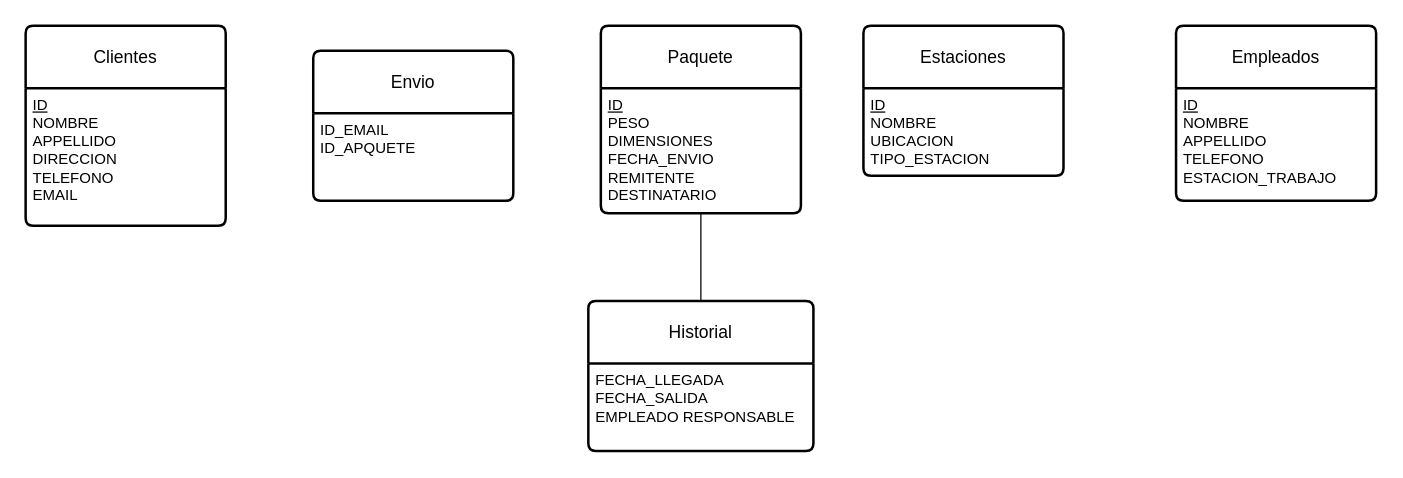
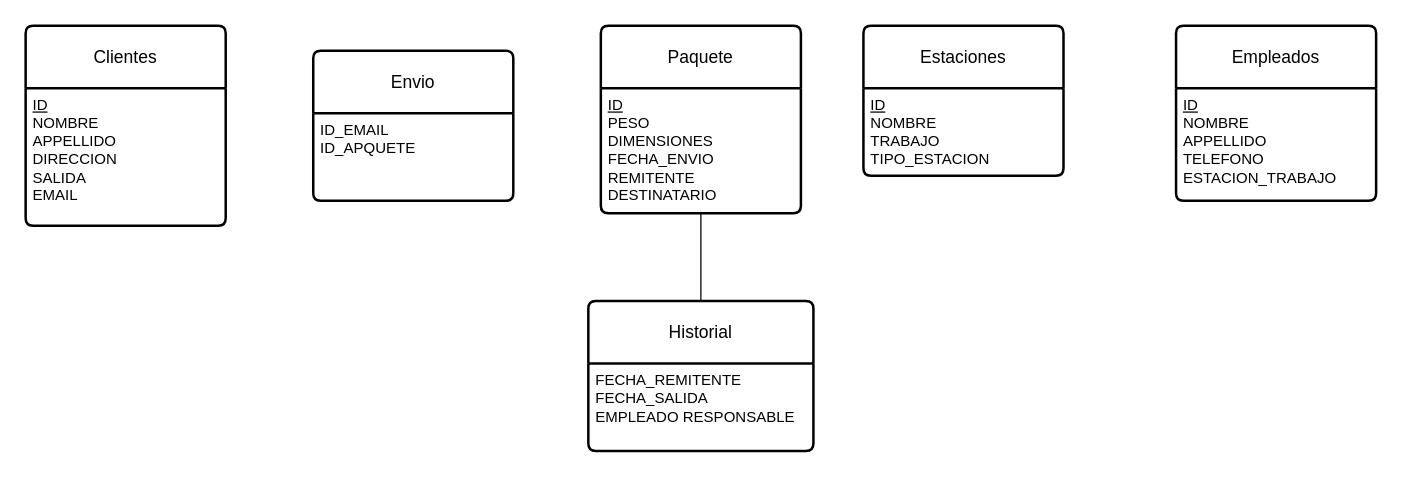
(925, 133) -> (925, 133)
(71, 151) -> (71, 151)
(678, 399) -> (678, 399)
